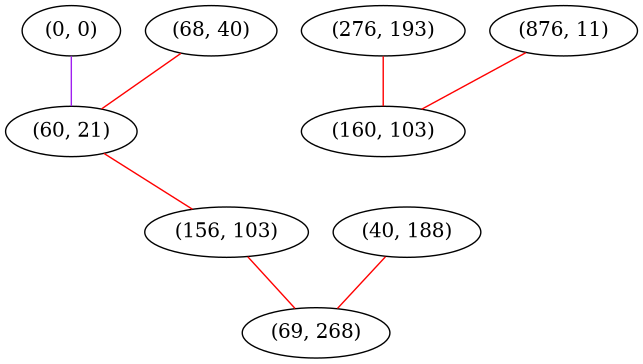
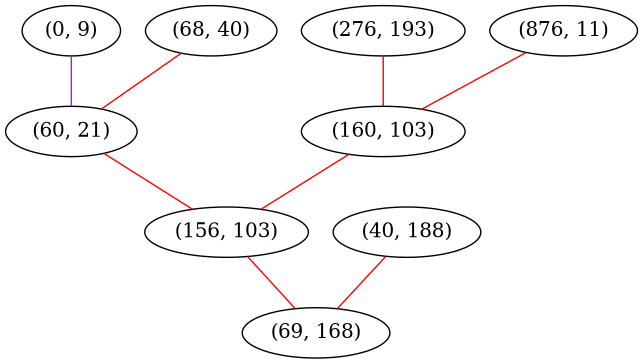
(71, 31) -> (71, 31)
none -> (305, 182)
(316, 333) -> (316, 333)
